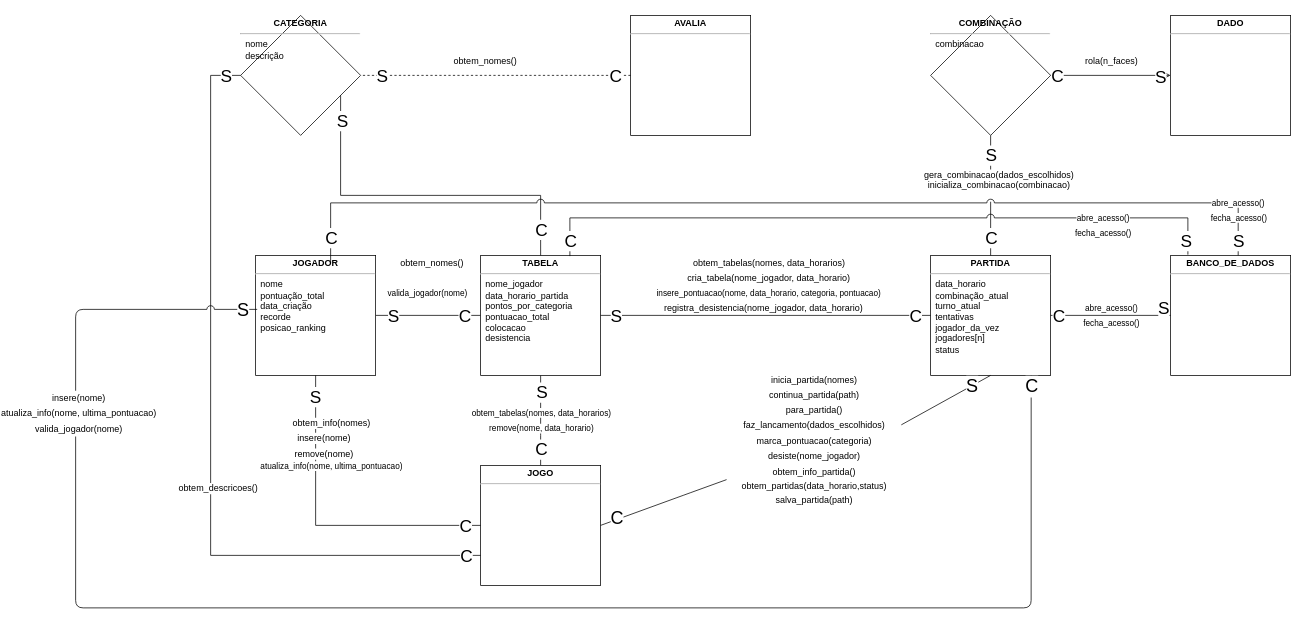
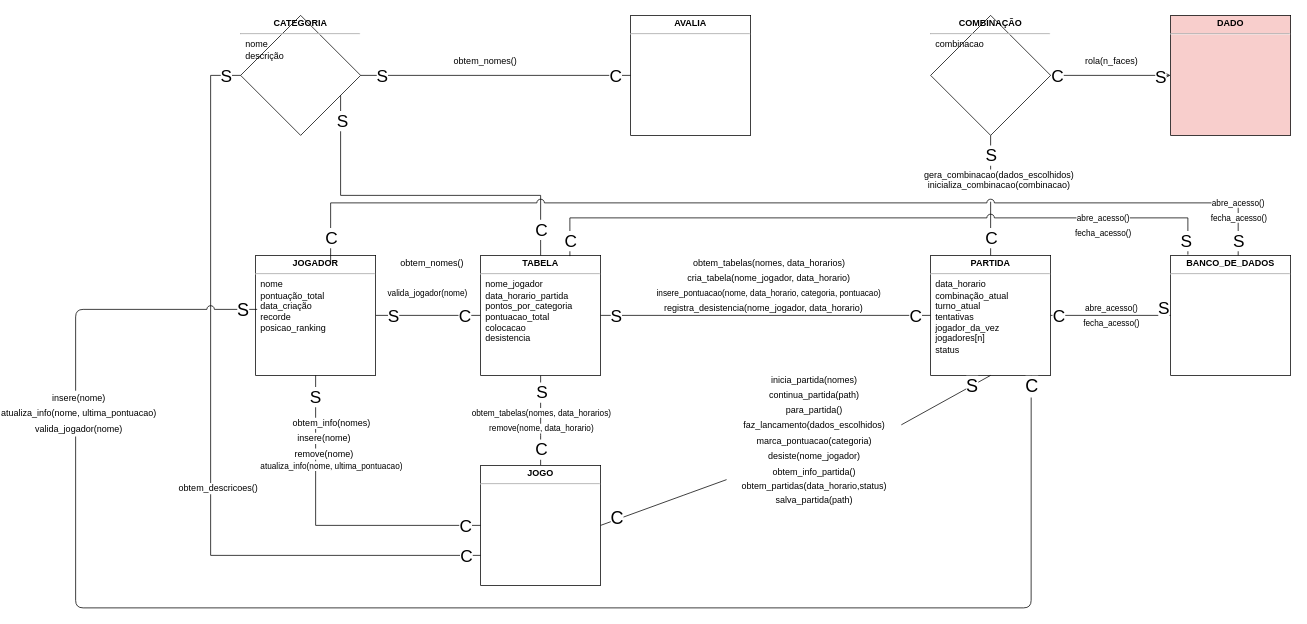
(498, 75) -> (498, 75)
(1230, 75) -> (1230, 75)
